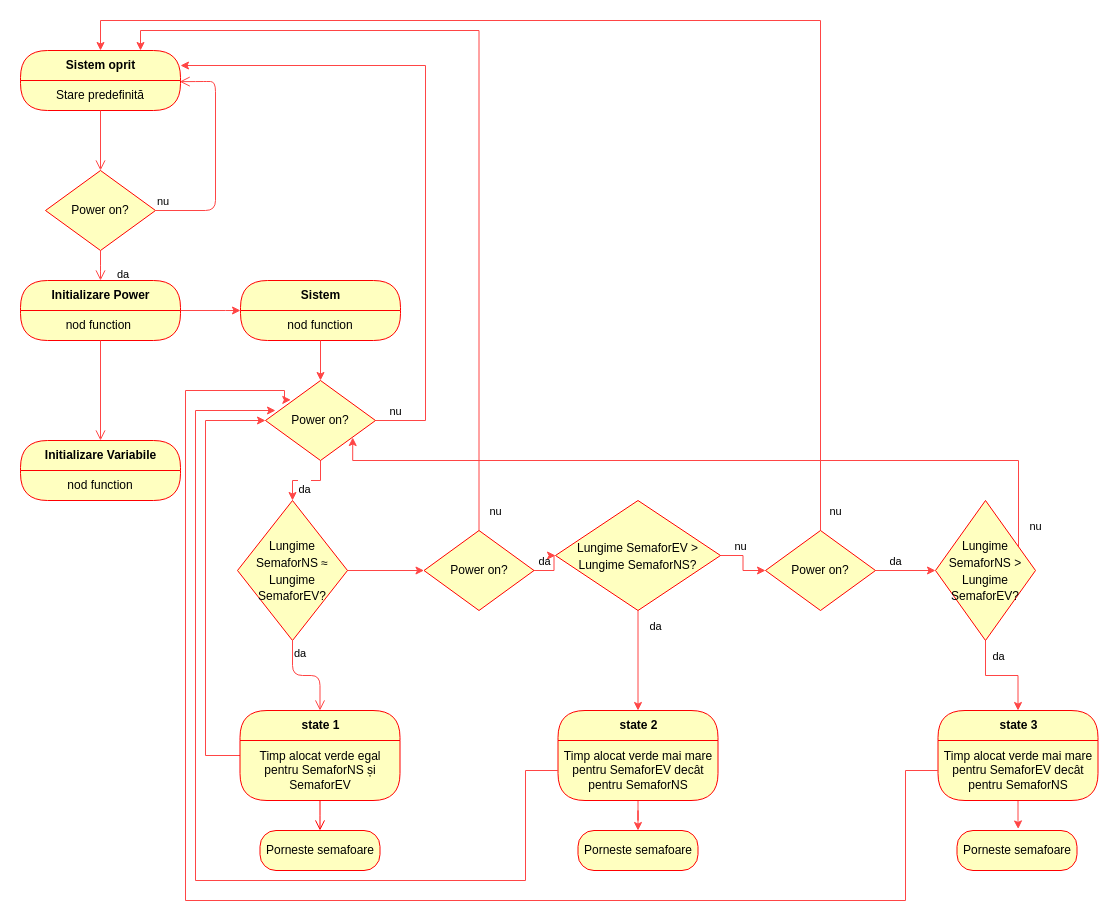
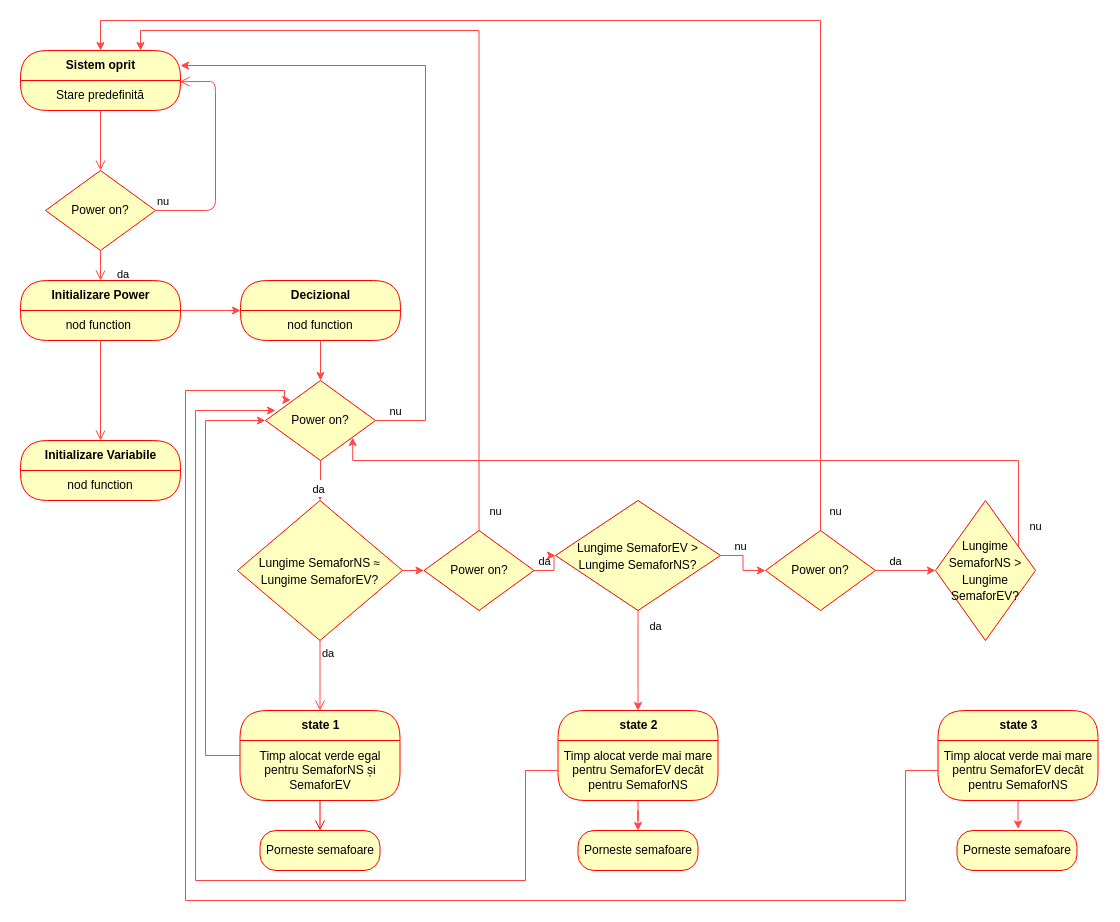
(321, 296) -> (321, 296)
(293, 571) -> (320, 571)
(998, 676) -> none
